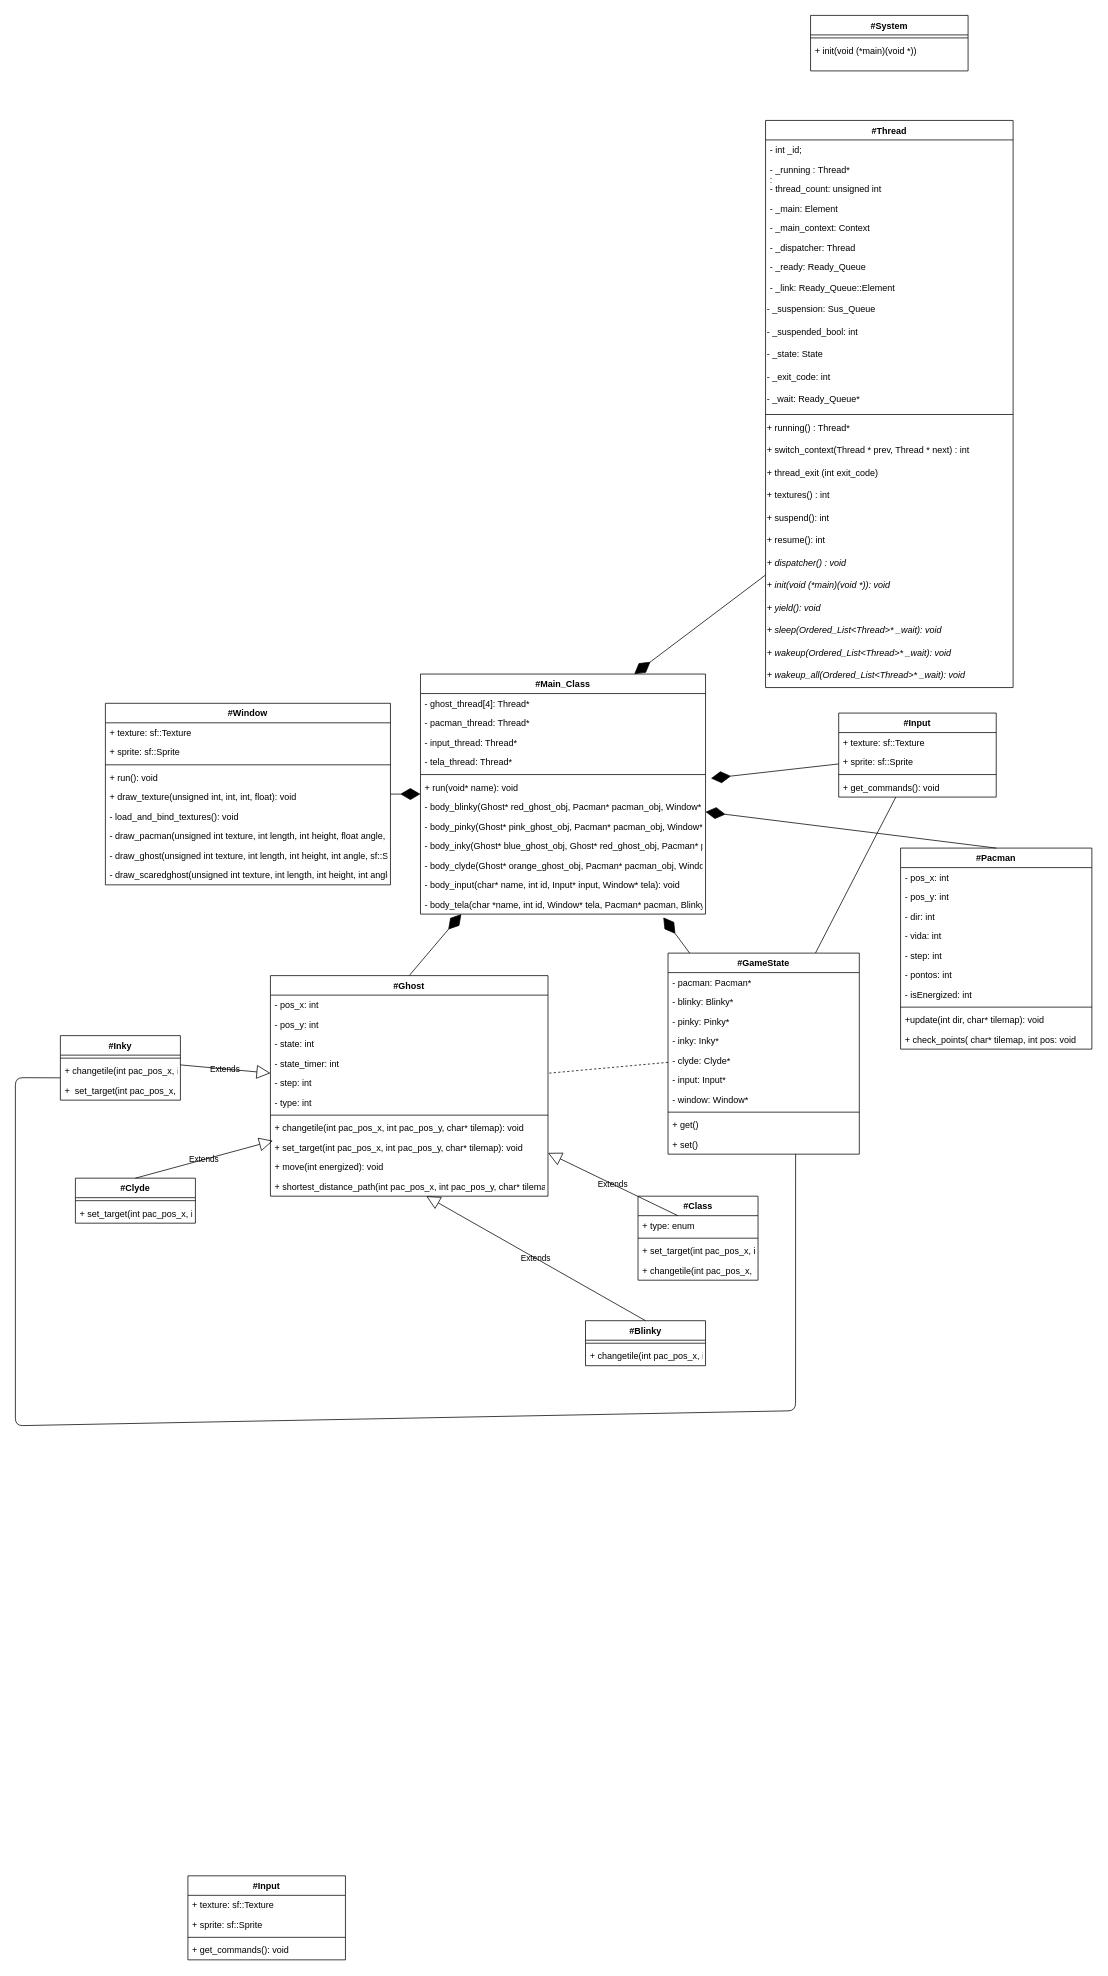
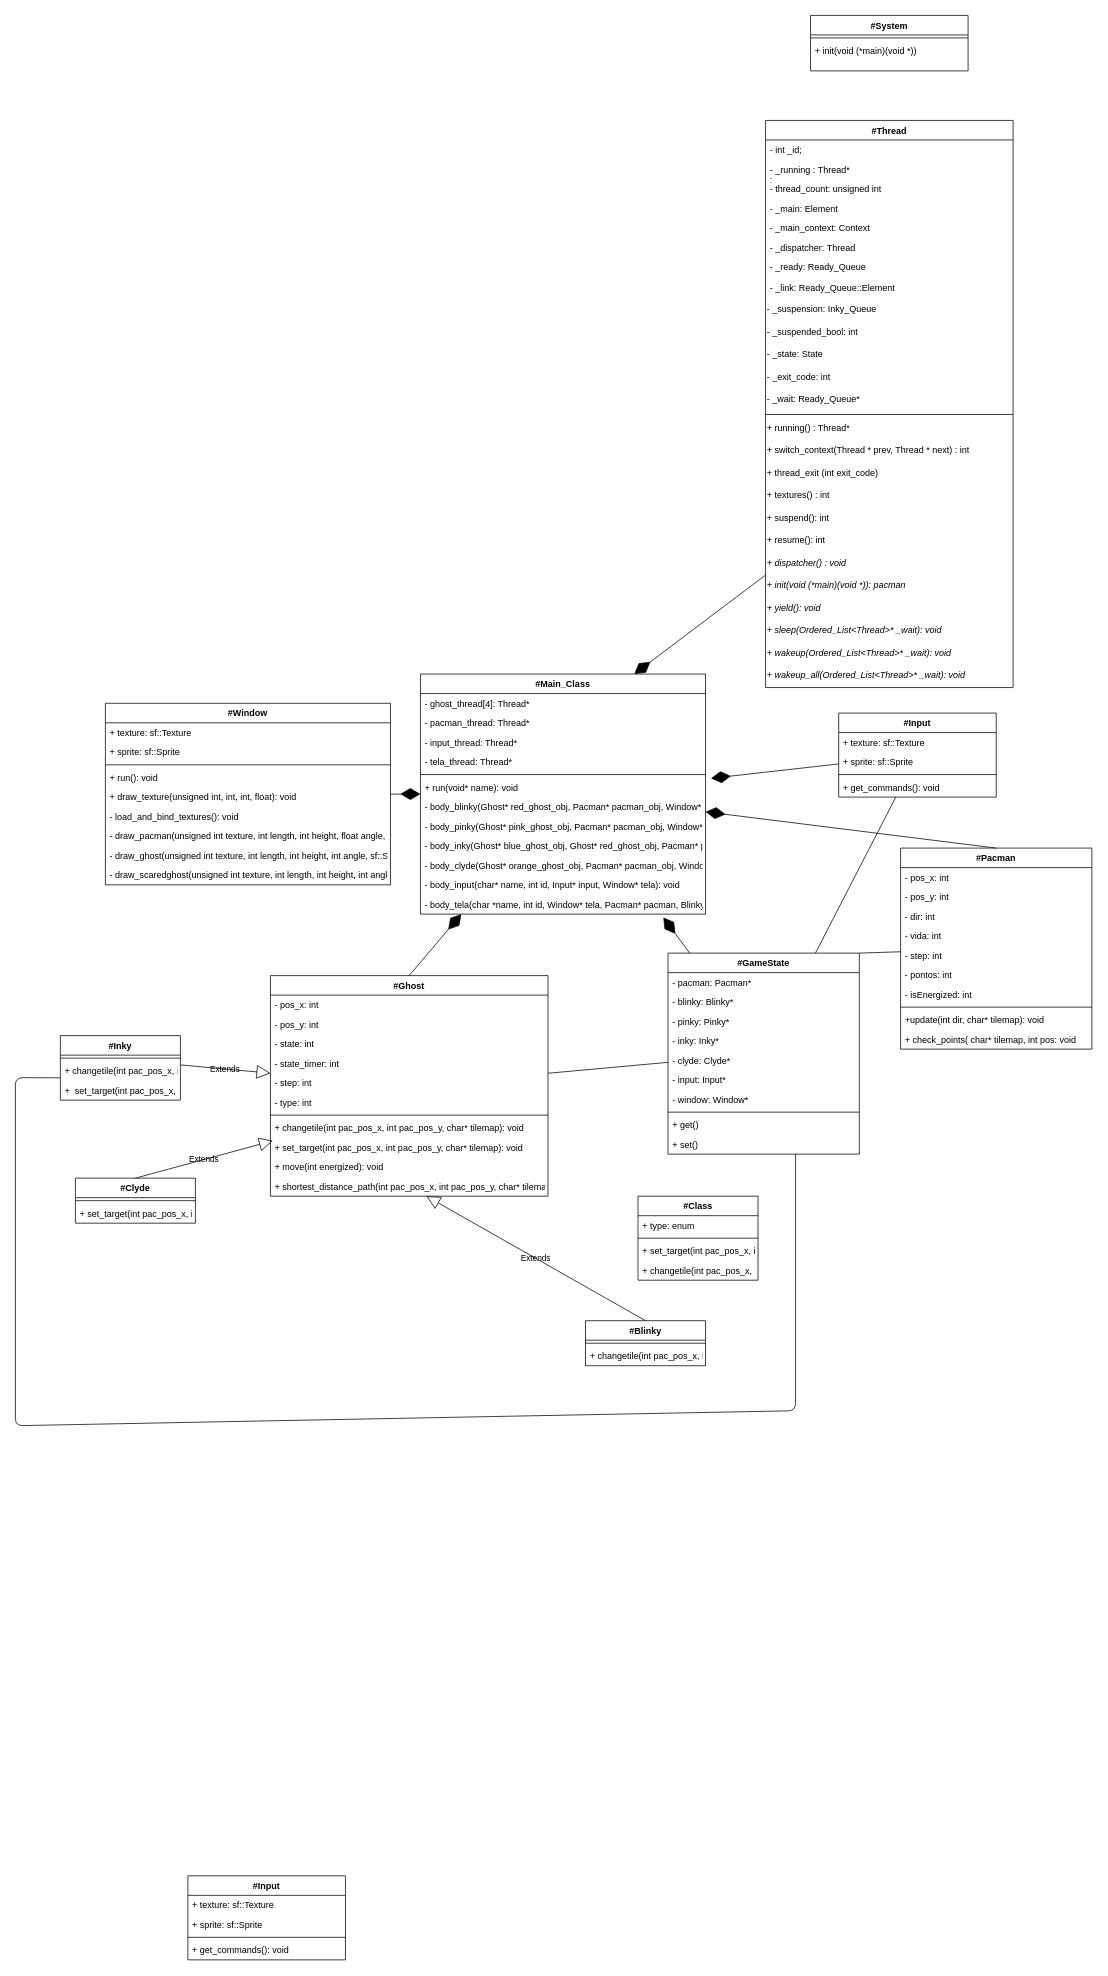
(824, 310) -> (826, 310)
(840, 586) -> (846, 586)
none -> (878, 952)
(608, 1068) -> (608, 1068)
(619, 1187) -> none
